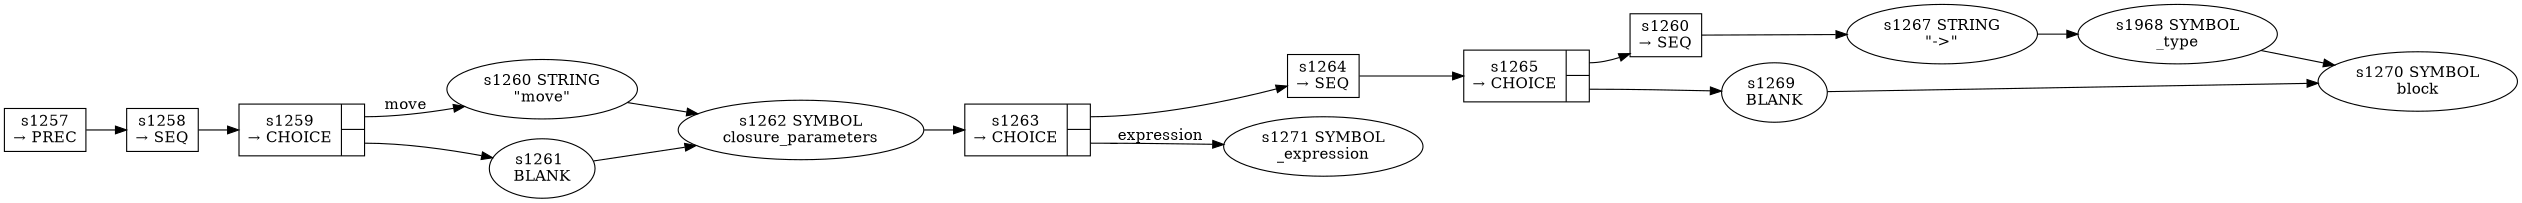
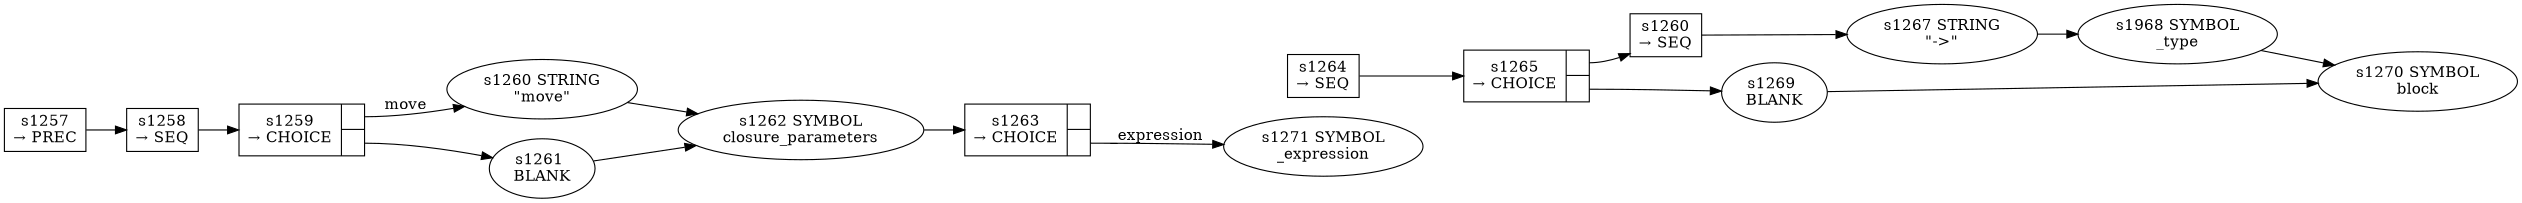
(1184, 108) -> none
